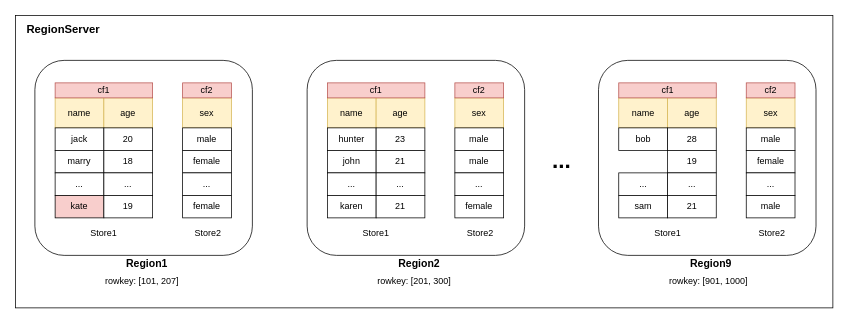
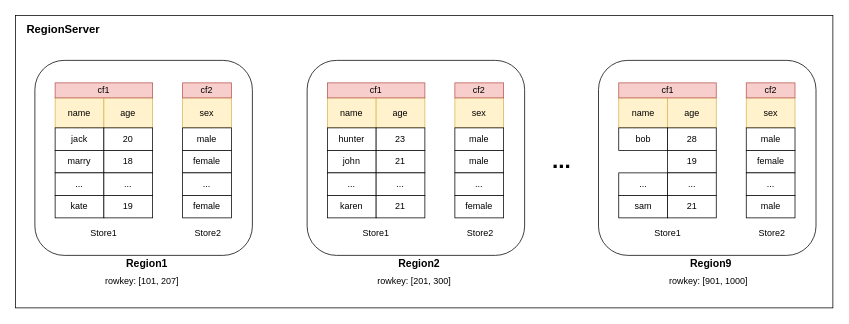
(80, 207) -> (80, 207)
